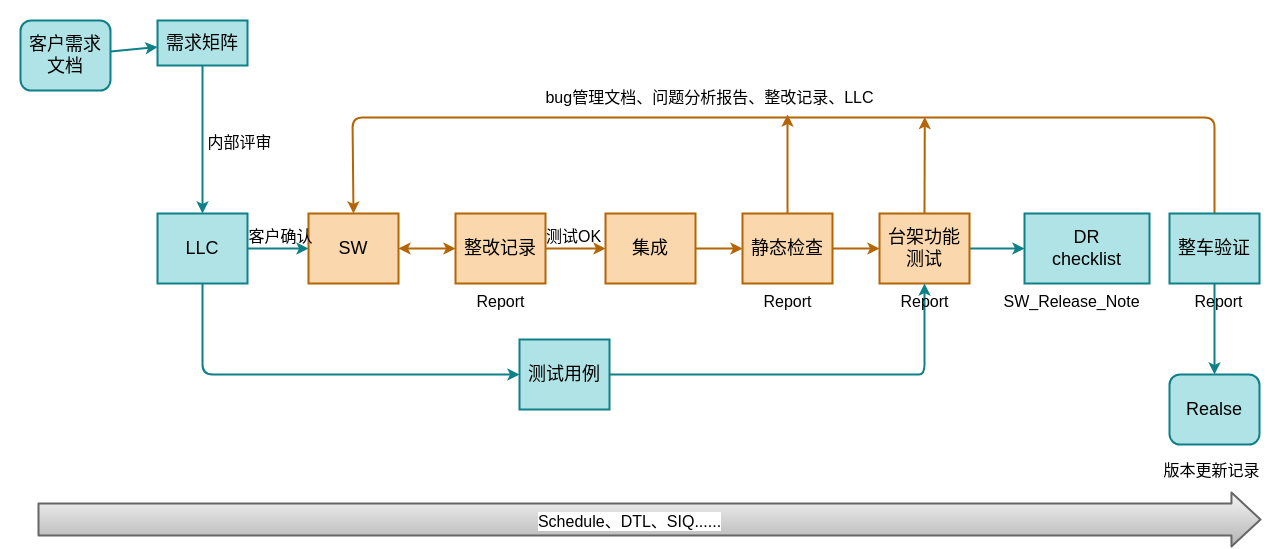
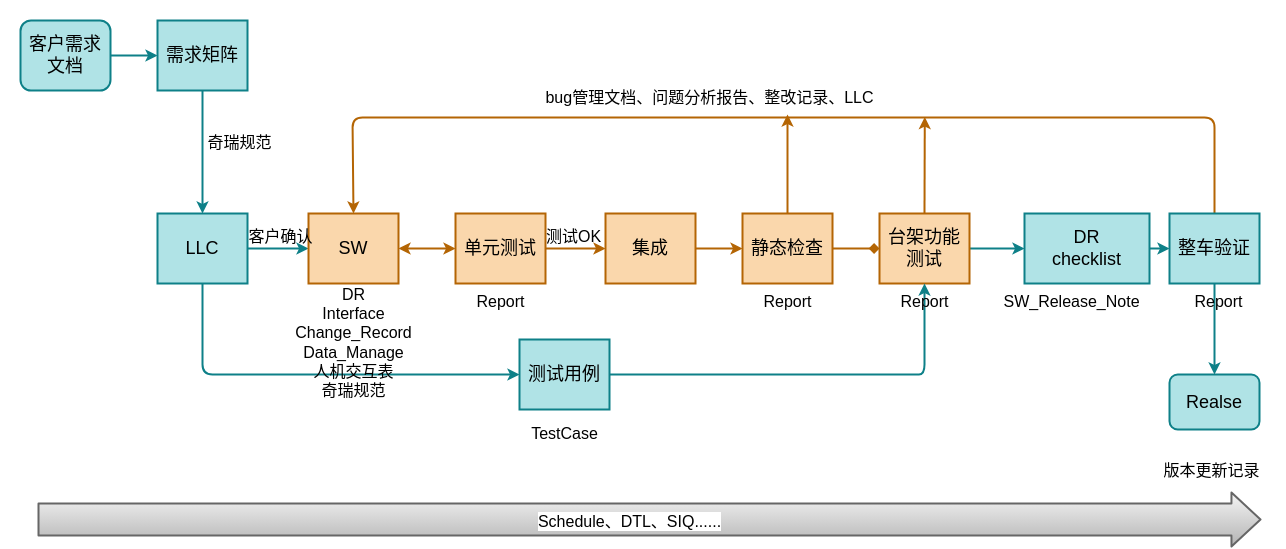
(203, 43) -> (203, 56)
(240, 143) -> (240, 143)
(501, 249) -> (501, 249)
(869, 249) -> (868, 249)
none -> (1155, 249)
none -> (354, 343)
(1215, 410) -> (1215, 402)
none -> (565, 433)
